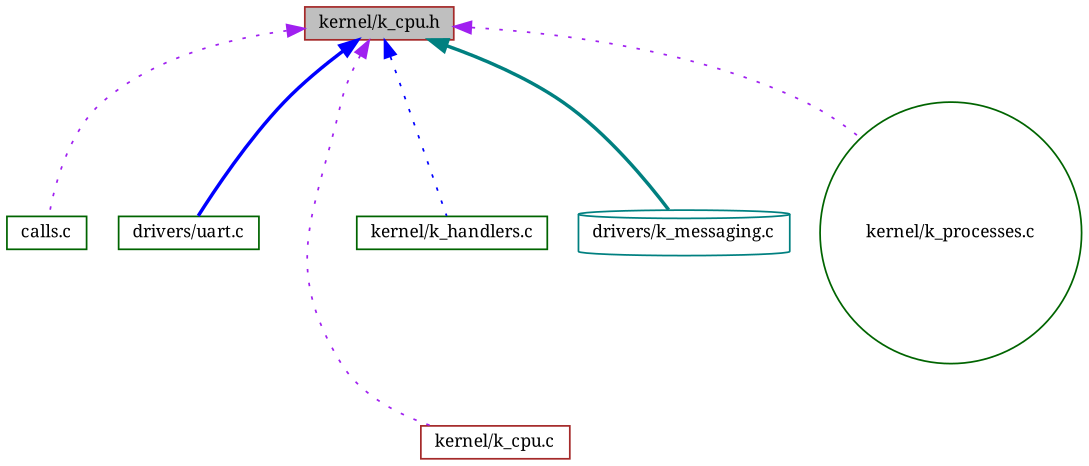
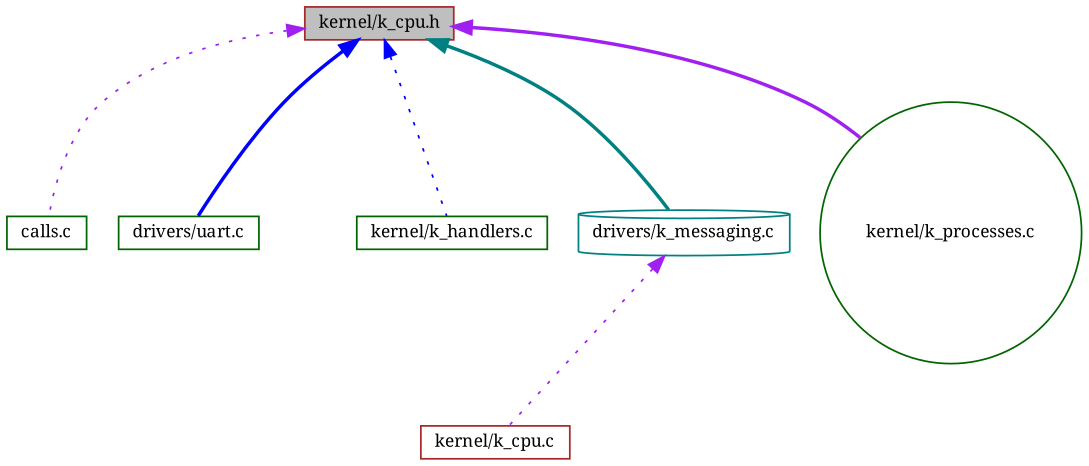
(674, 57) -> (674, 57)
(307, 264) -> (581, 347)
